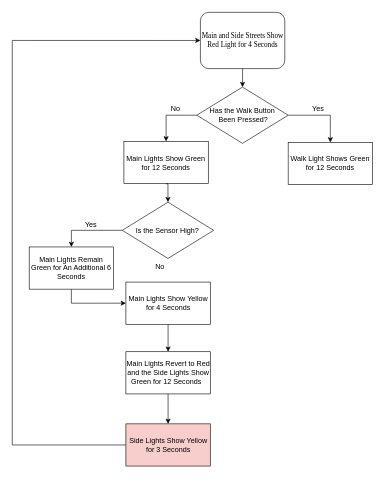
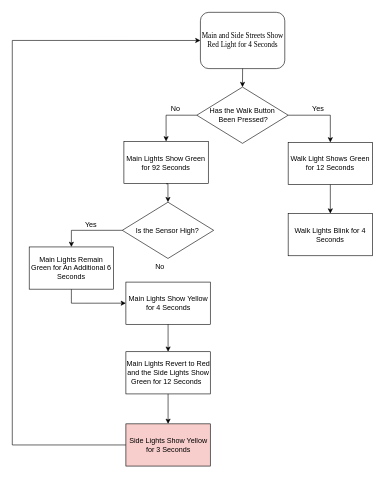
(166, 163) -> (166, 163)
none -> (331, 208)
none -> (331, 235)
